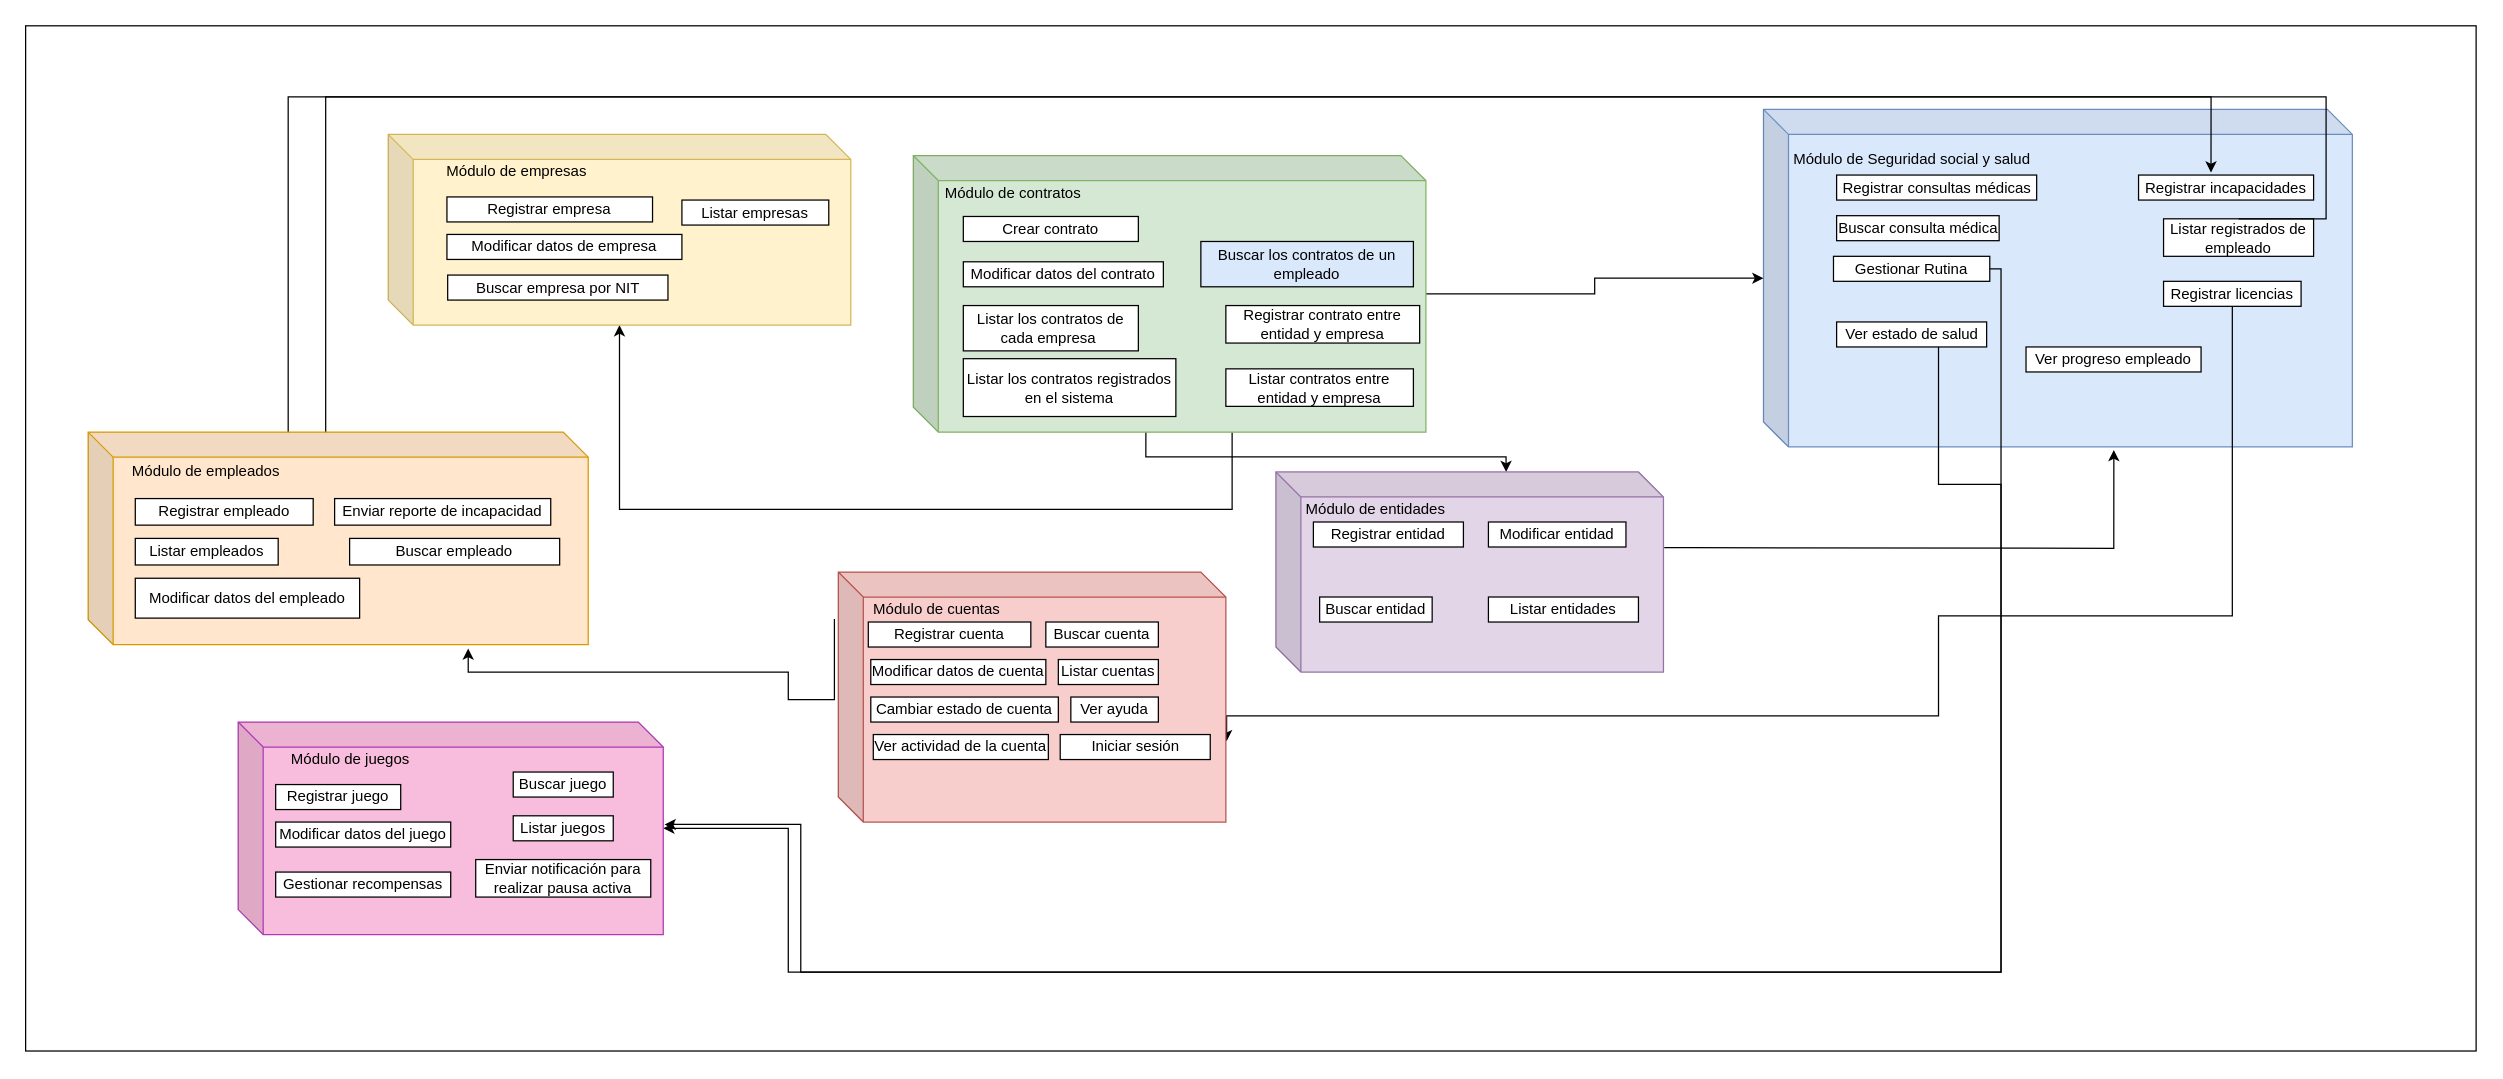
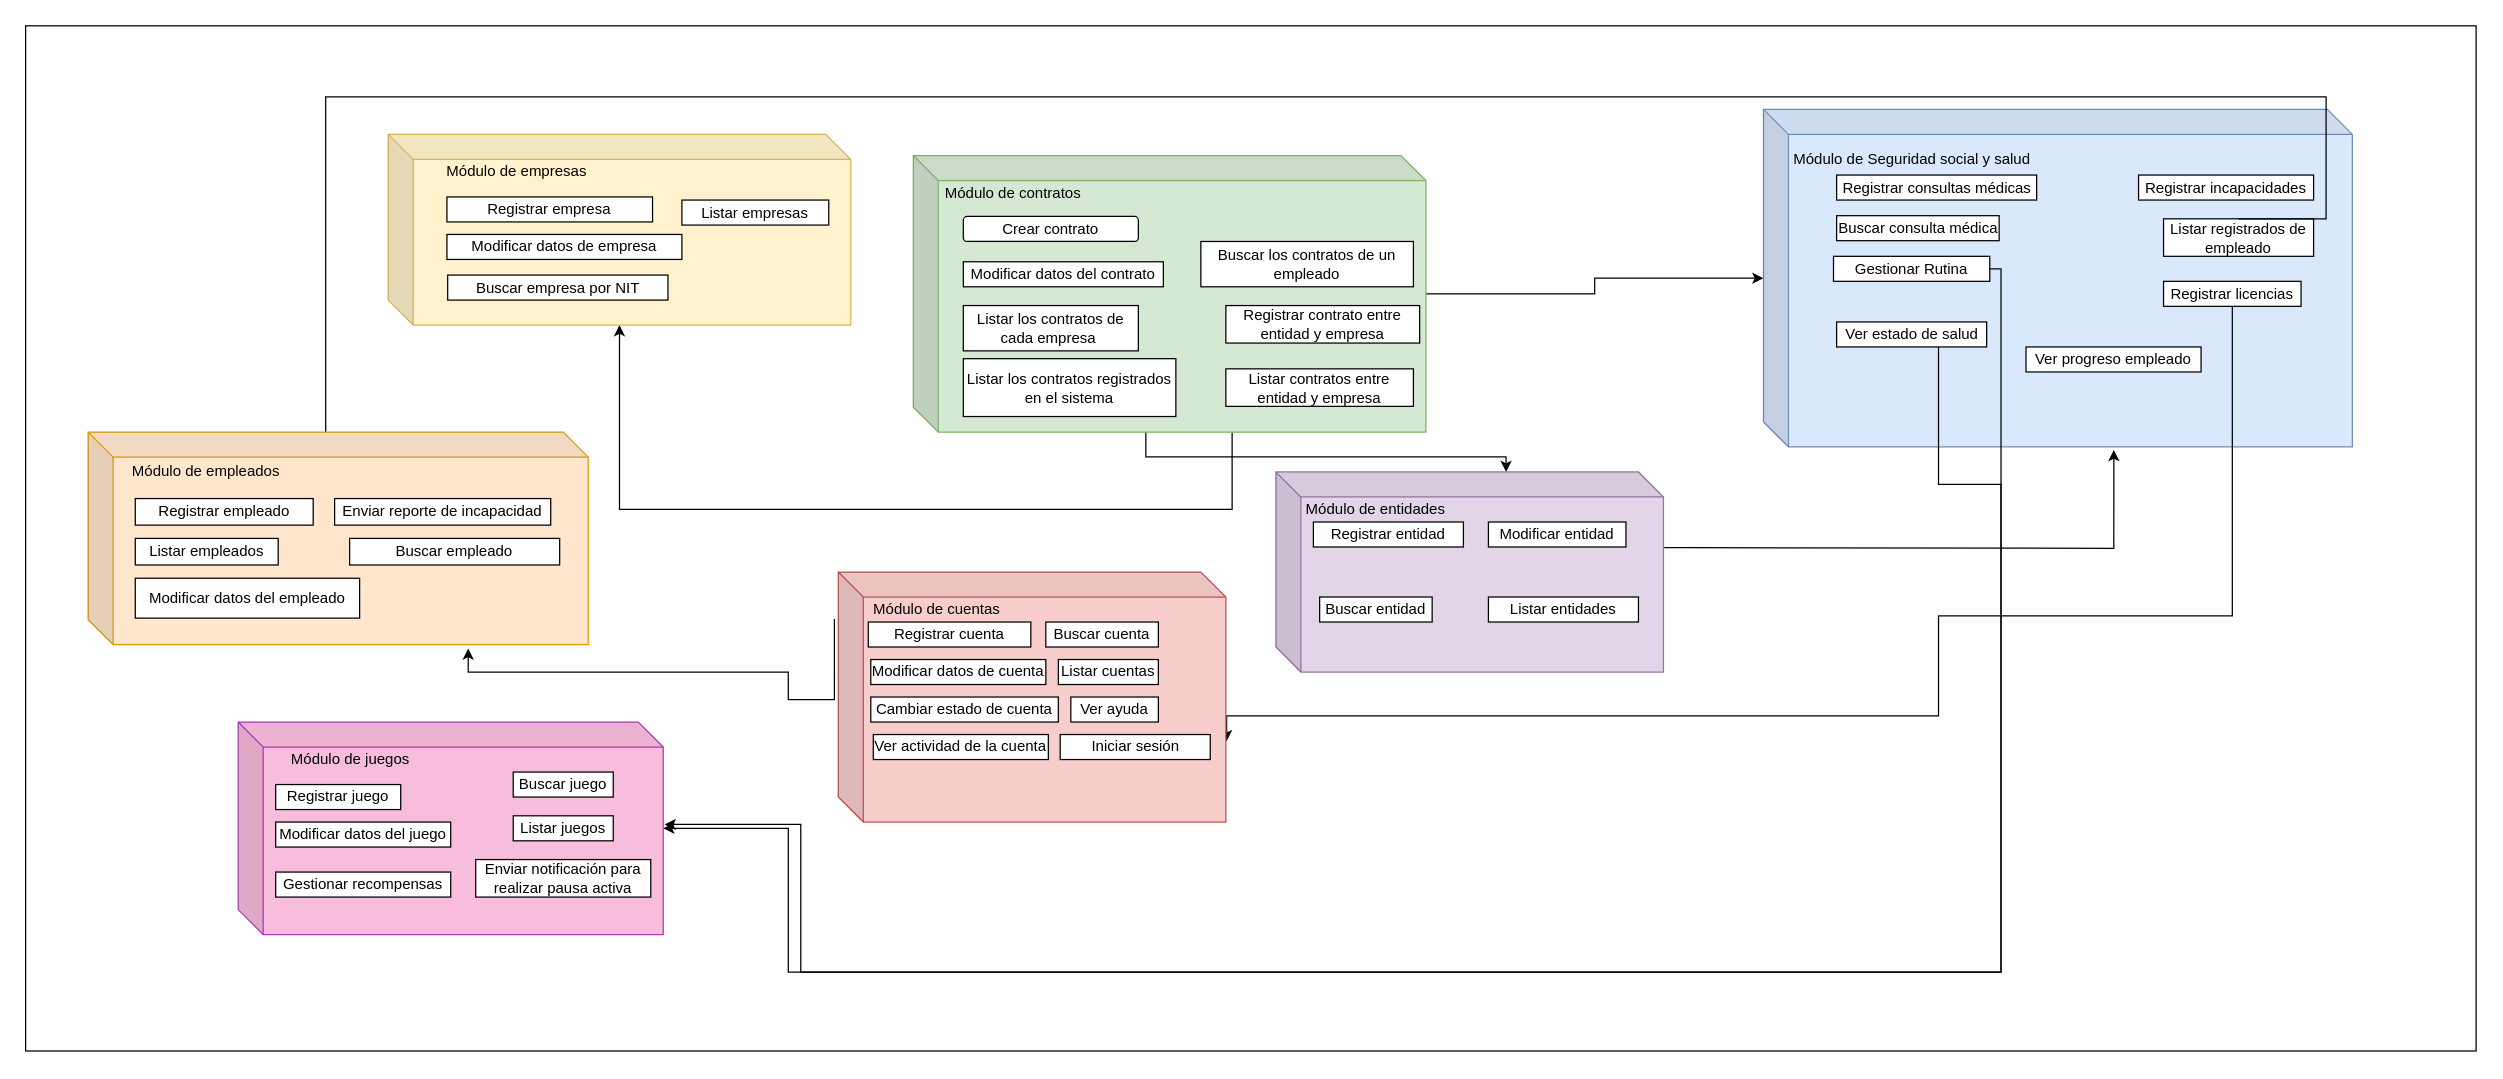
(1051, 229) -> (1051, 229)
(288, 247) -> none
(1307, 264) -> (1307, 264)
